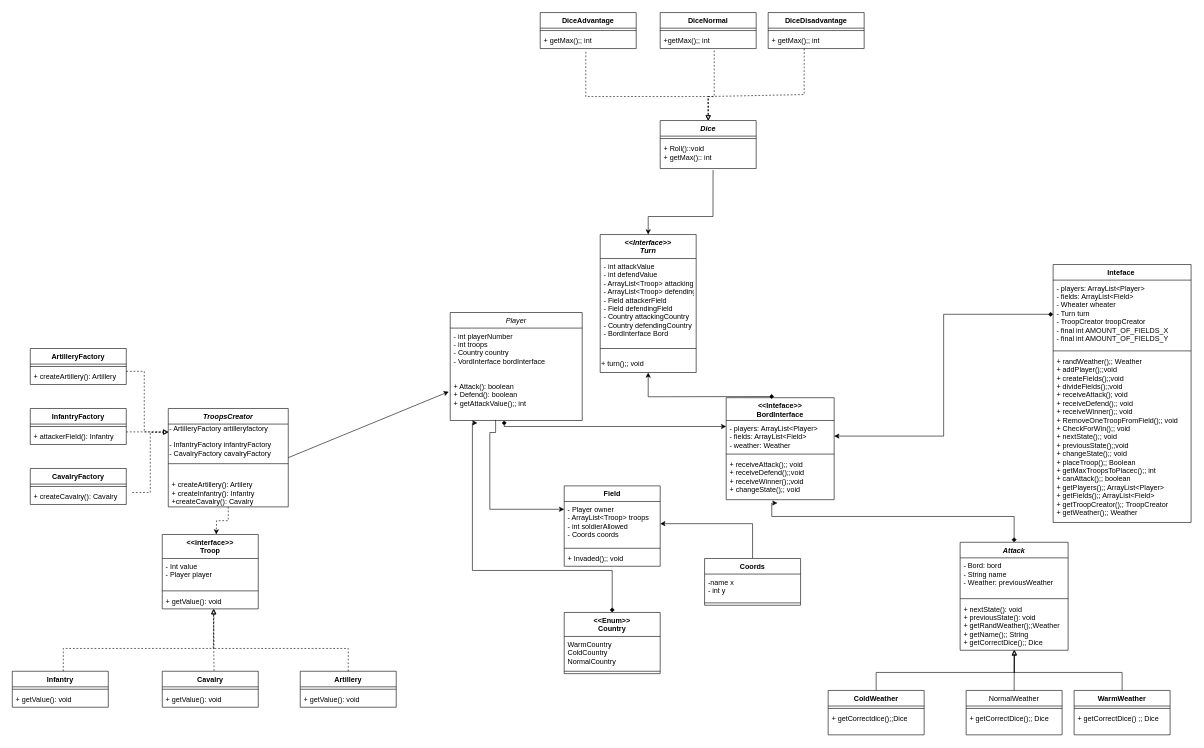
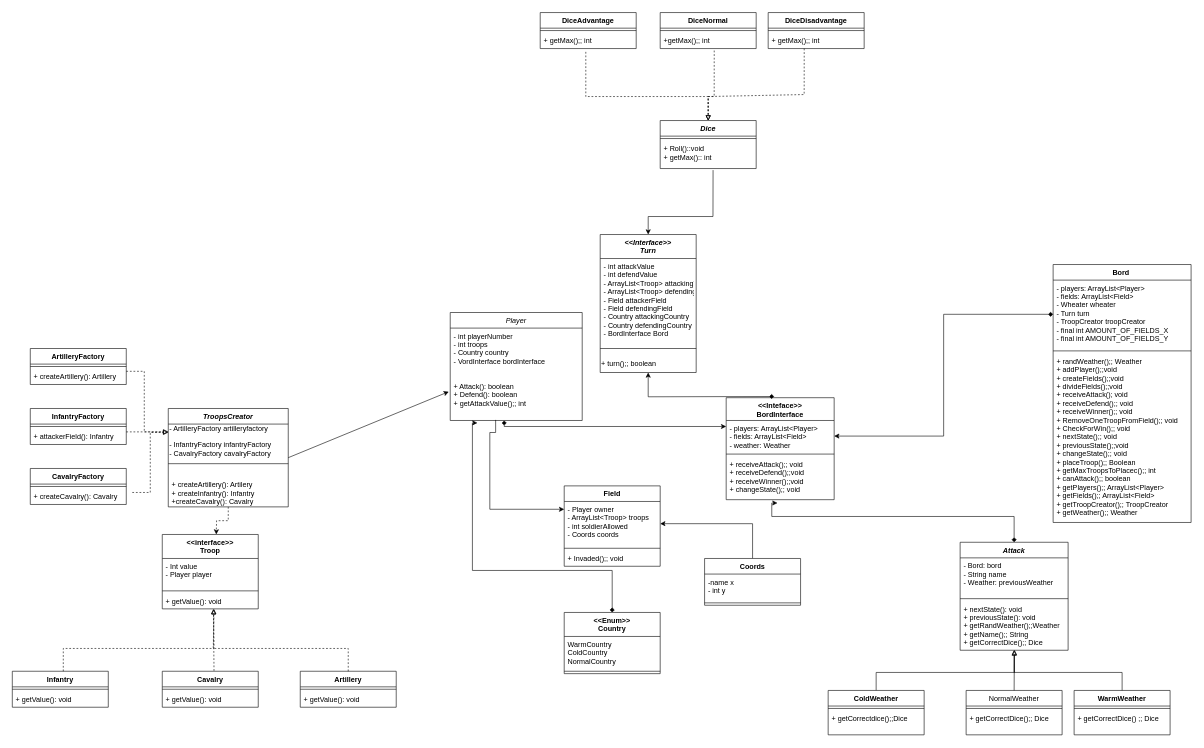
(1122, 272) -> (1122, 272)
(627, 363) -> (633, 363)
